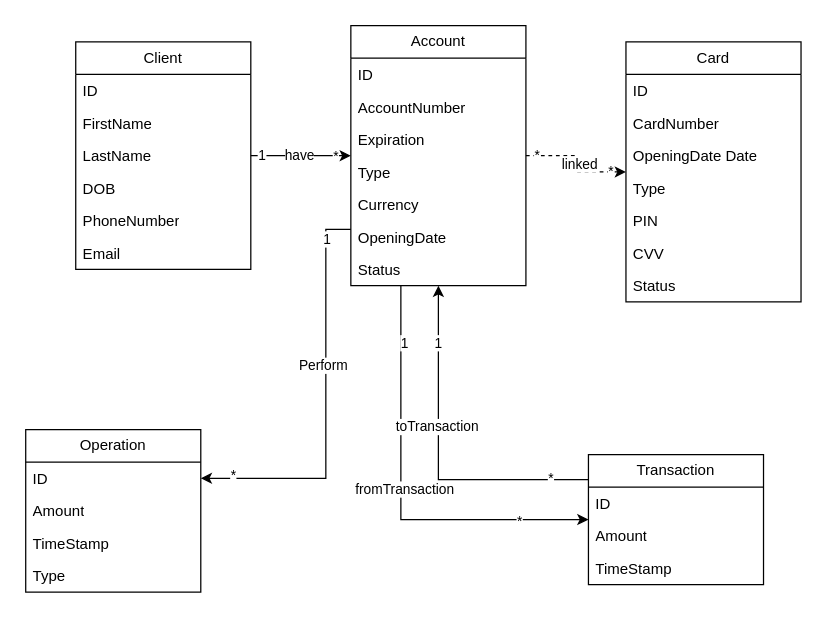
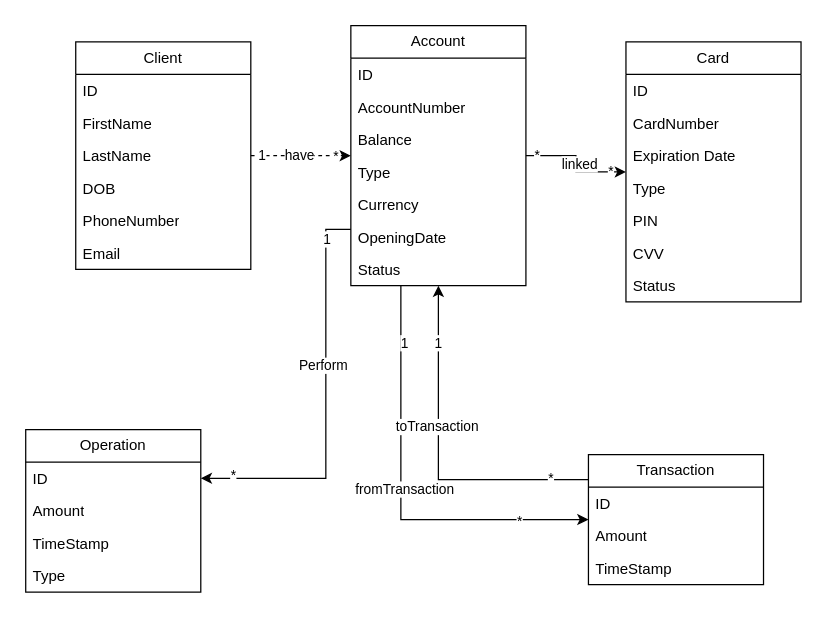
(396, 141) -> (386, 141)
(327, 156) -> (327, 156)
(552, 156) -> (552, 156)
(696, 157) -> (690, 157)
